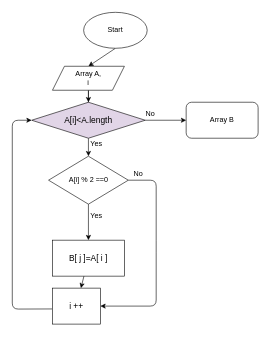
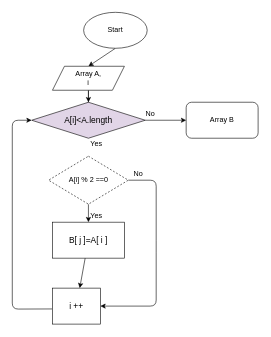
(89, 145) -> none
(89, 180) -> (89, 180)
(89, 258) -> (89, 240)
